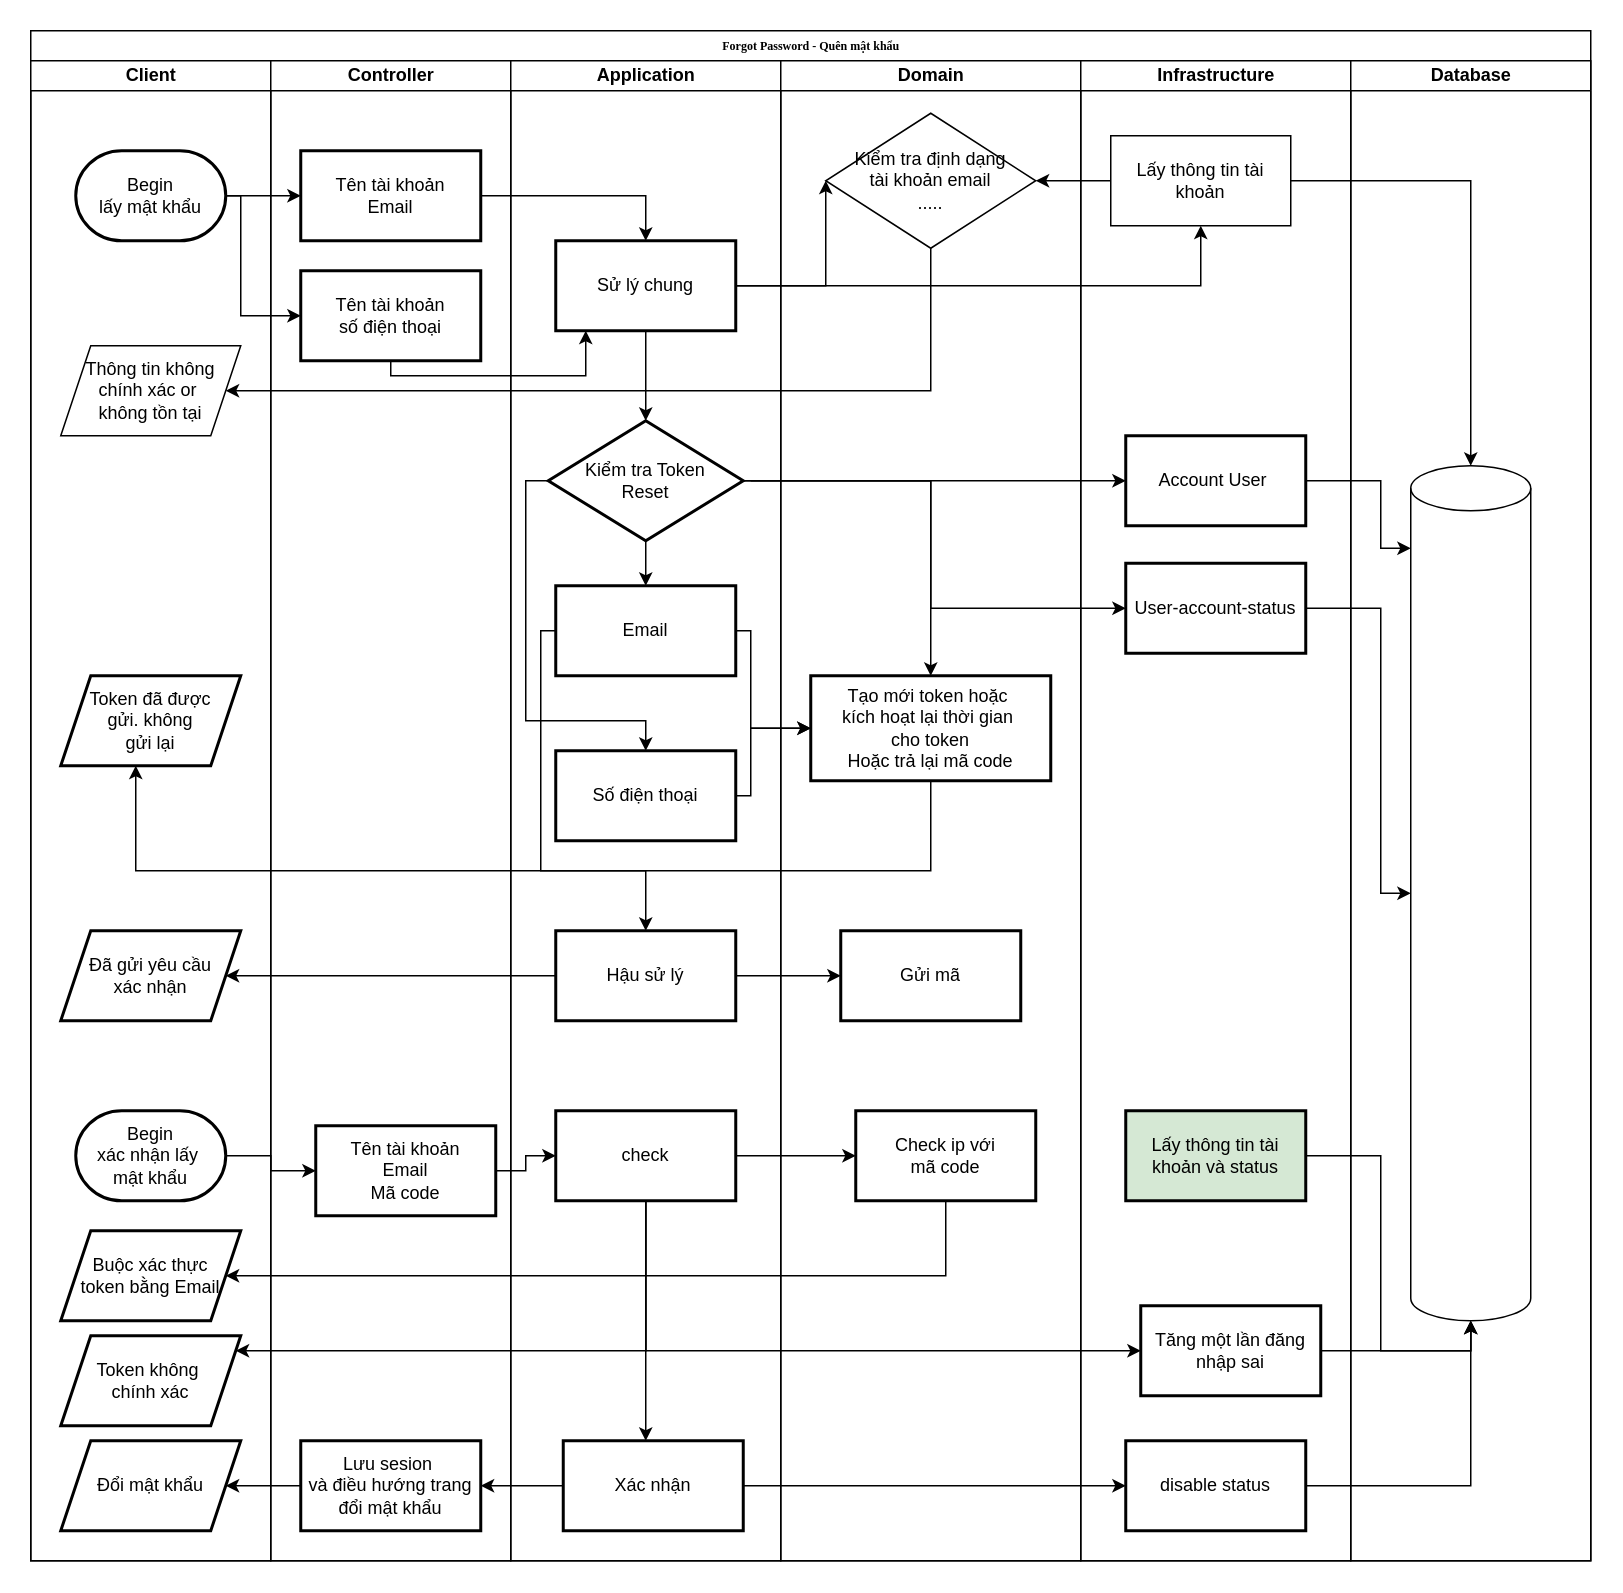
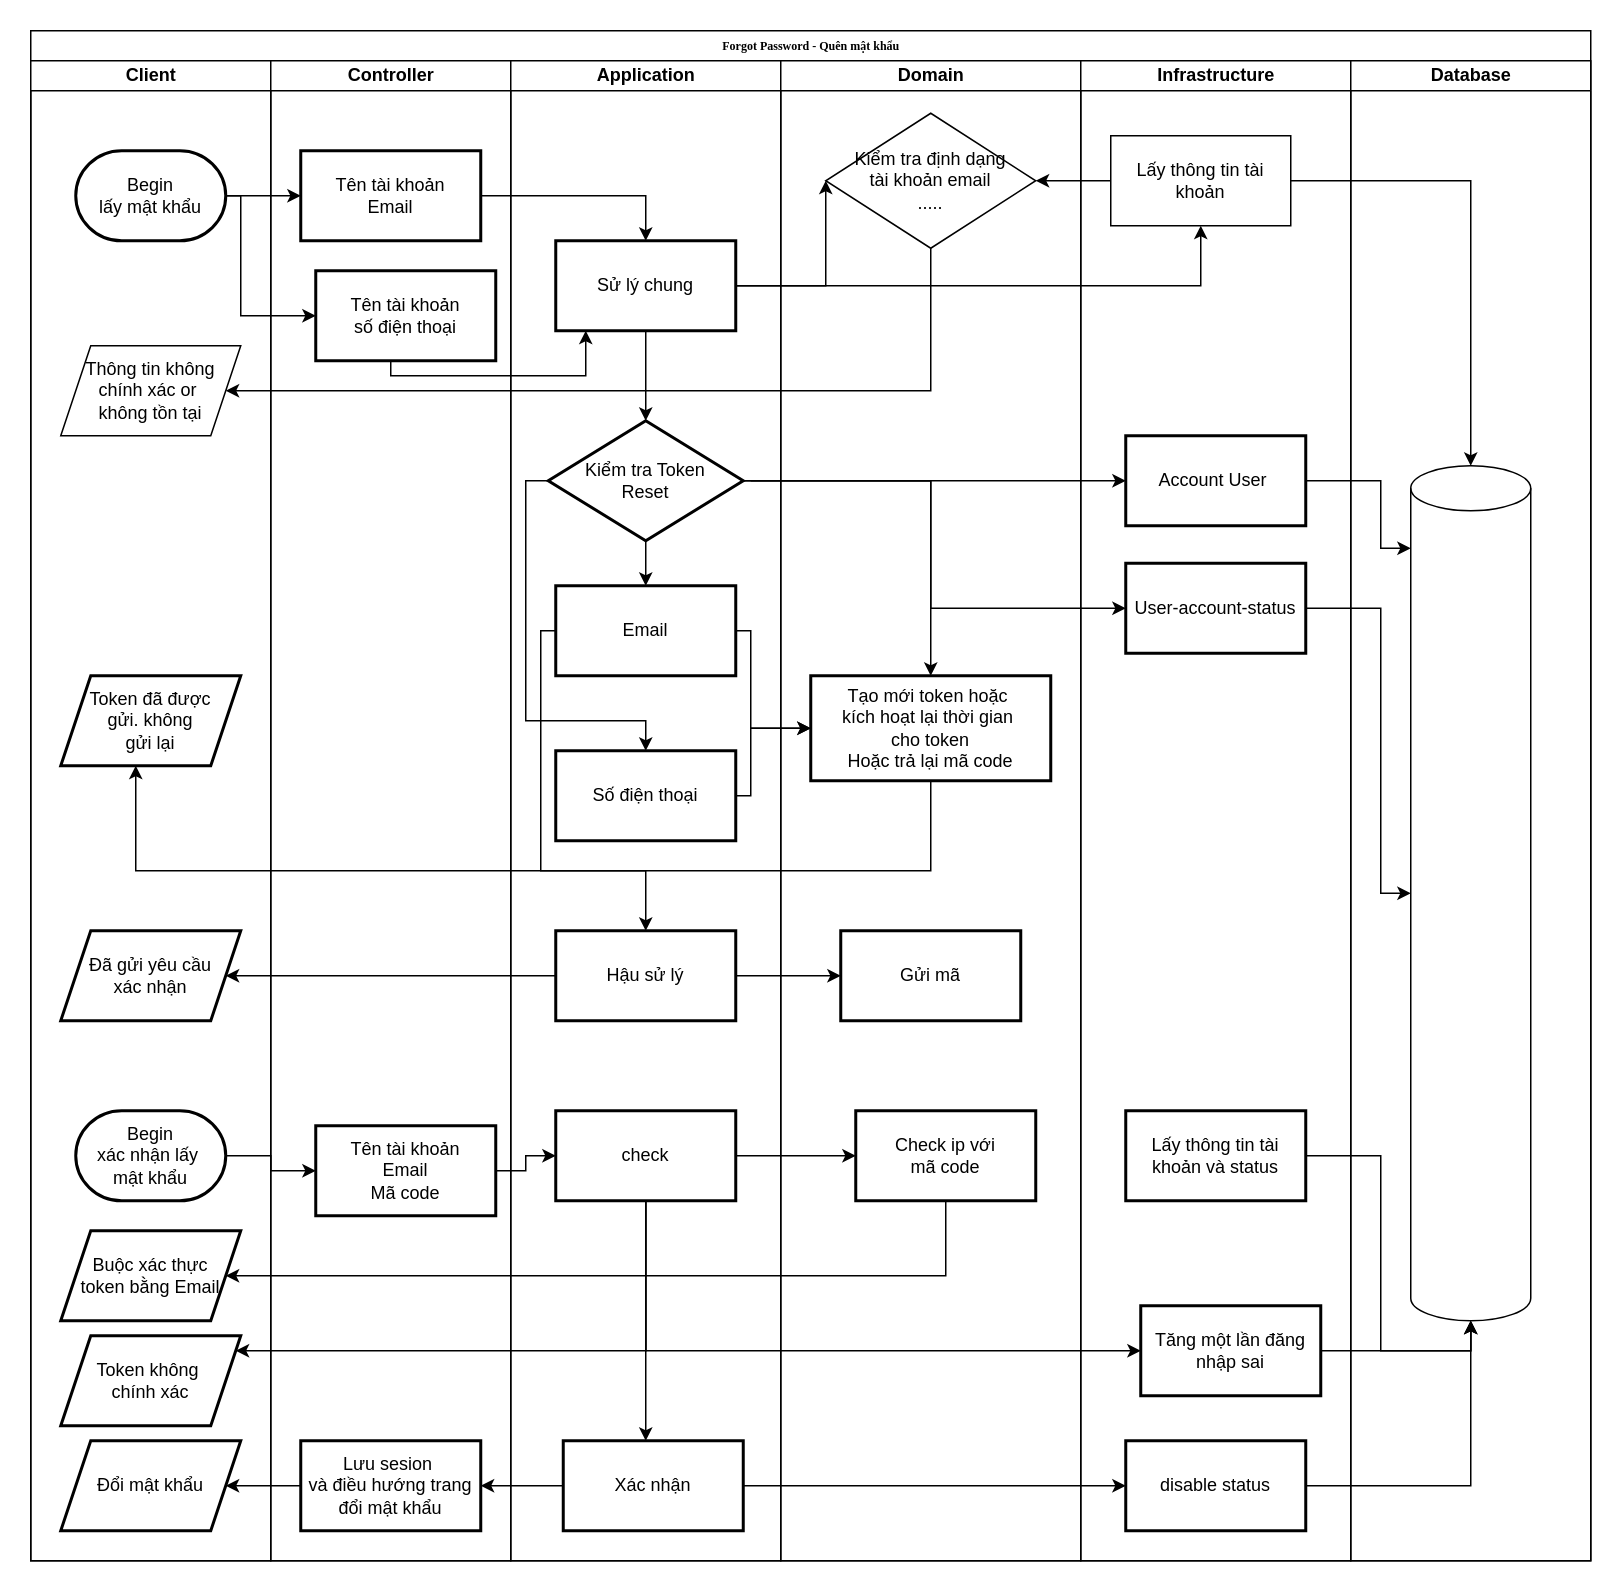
(391, 316) -> (406, 316)
(1216, 1156) -> (1216, 1156)
